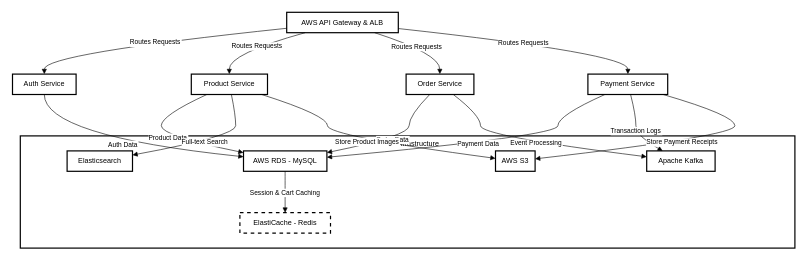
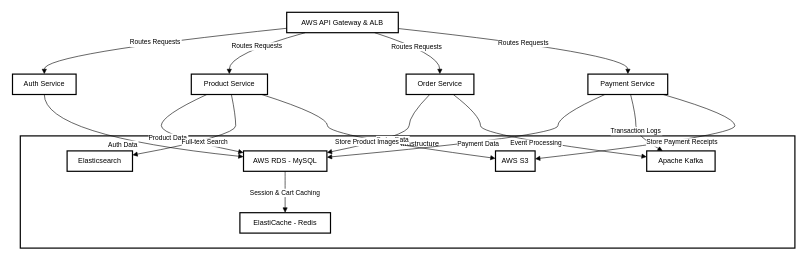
(285, 223) -> (285, 223)
